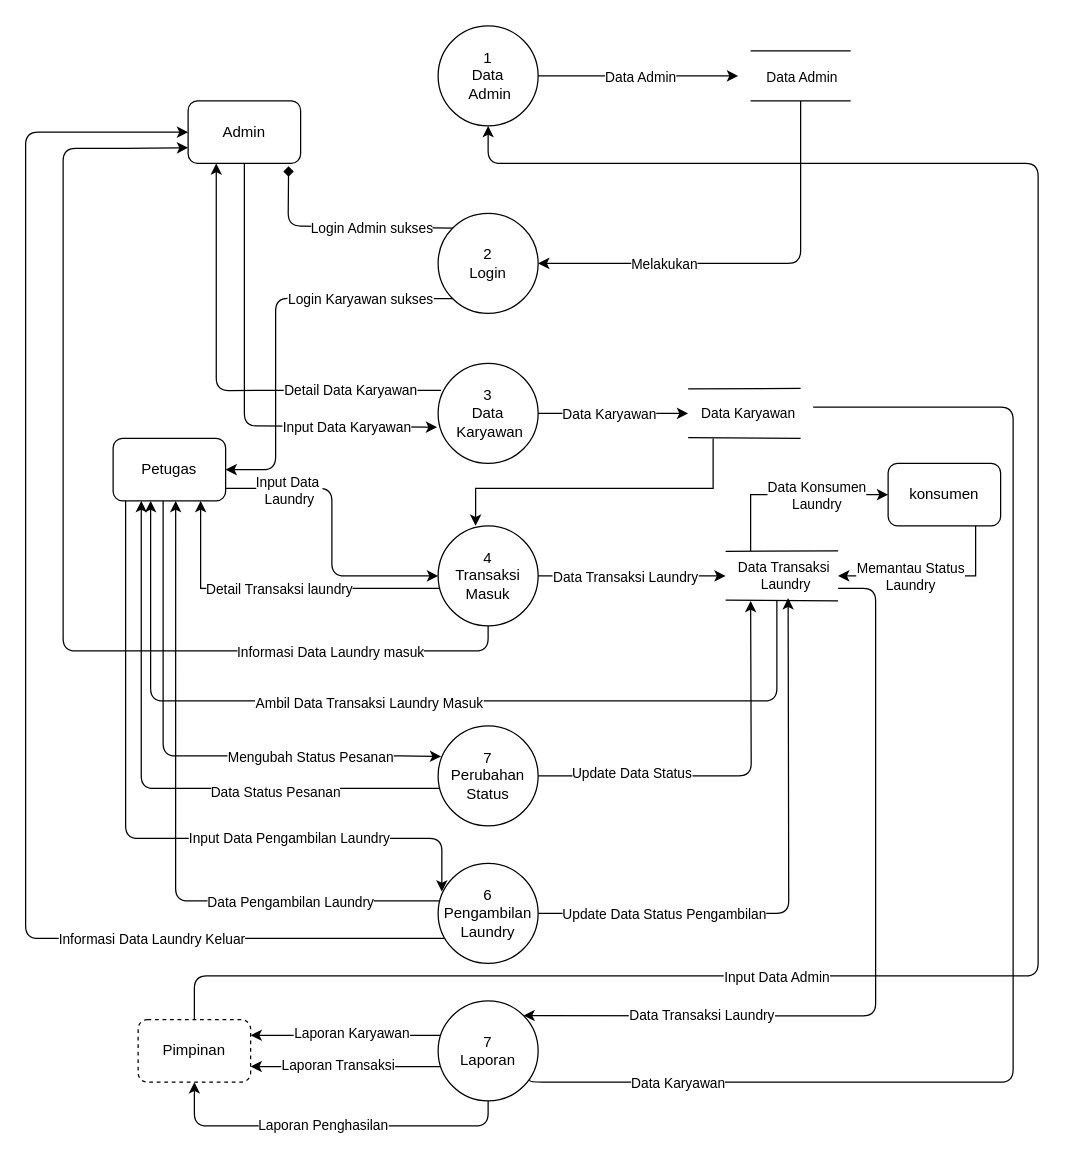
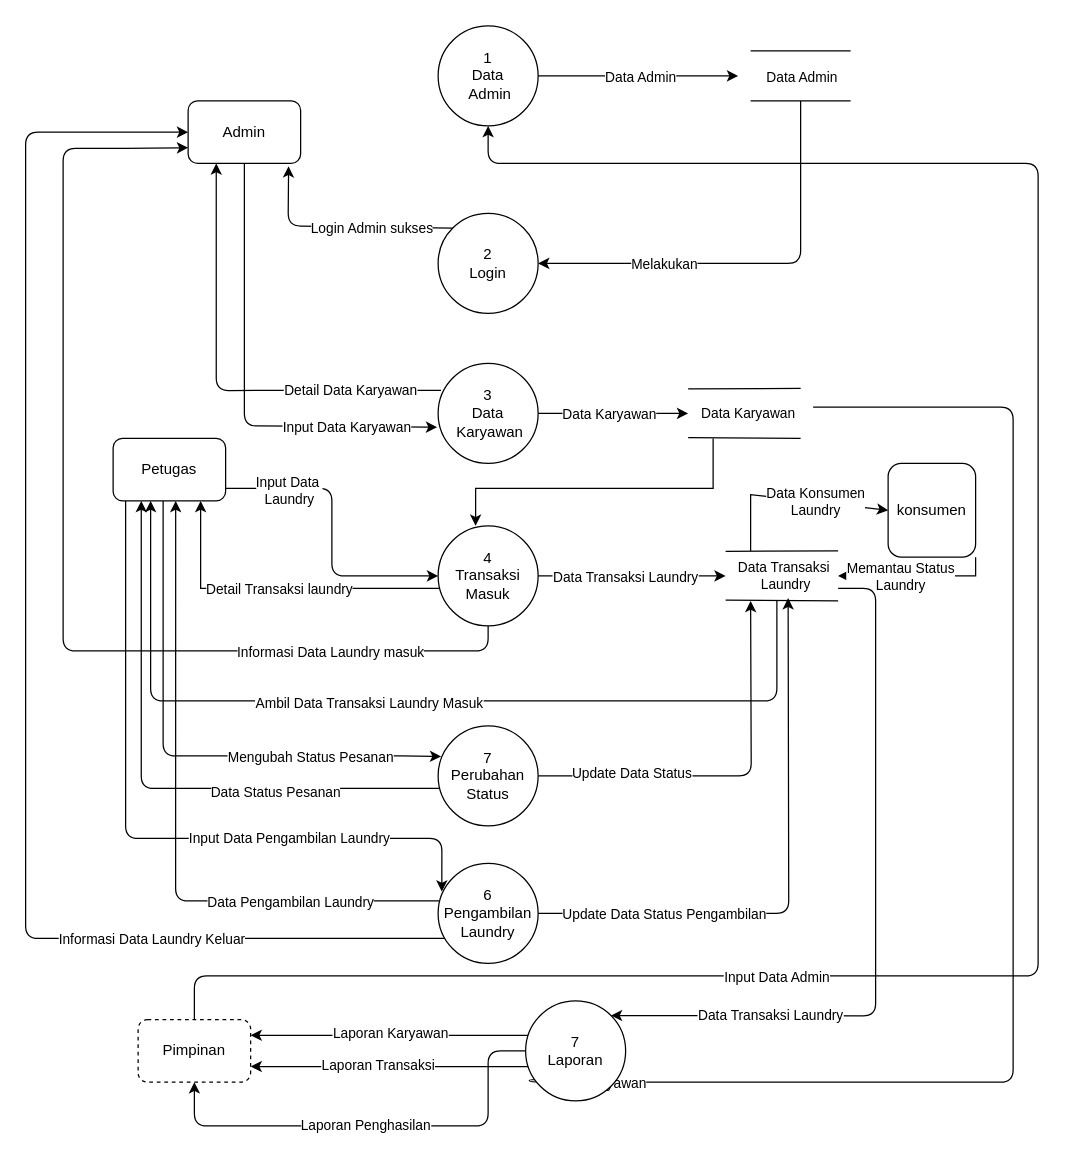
(289, 177) -> (289, 176)
(276, 316) -> none
(944, 494) -> (932, 510)
(488, 1051) -> (576, 1051)
